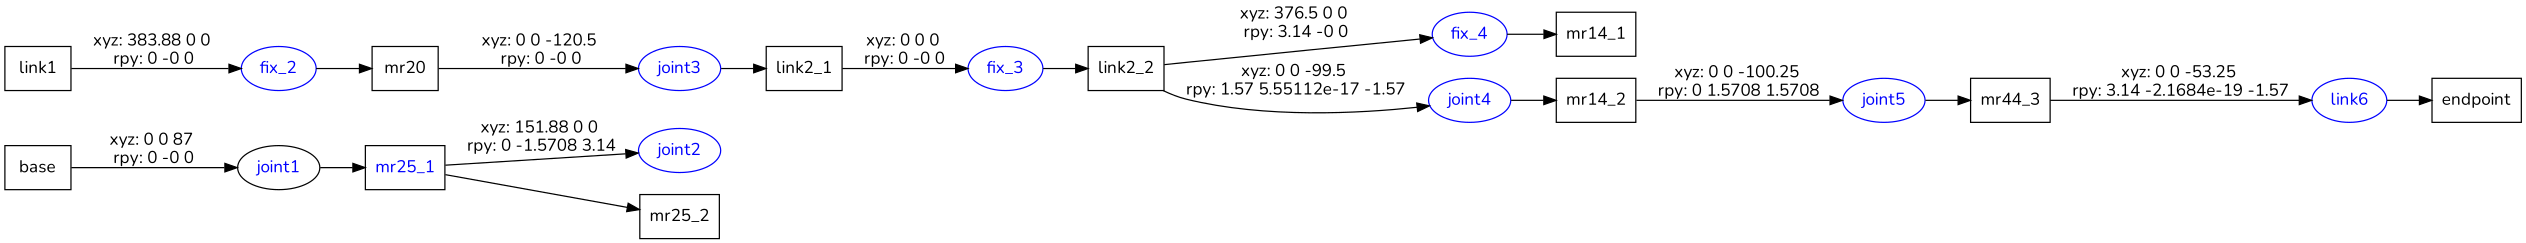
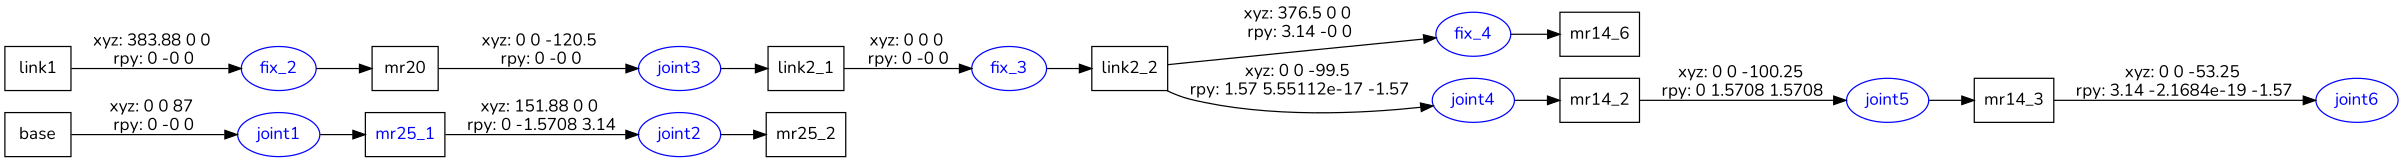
(1596, 34) -> (1600, 34)
(2010, 100) -> (2014, 100)
(2349, 100) -> (2357, 100)
(2477, 100) -> none
(279, 168) -> (279, 135)
(536, 191) -> (737, 135)
